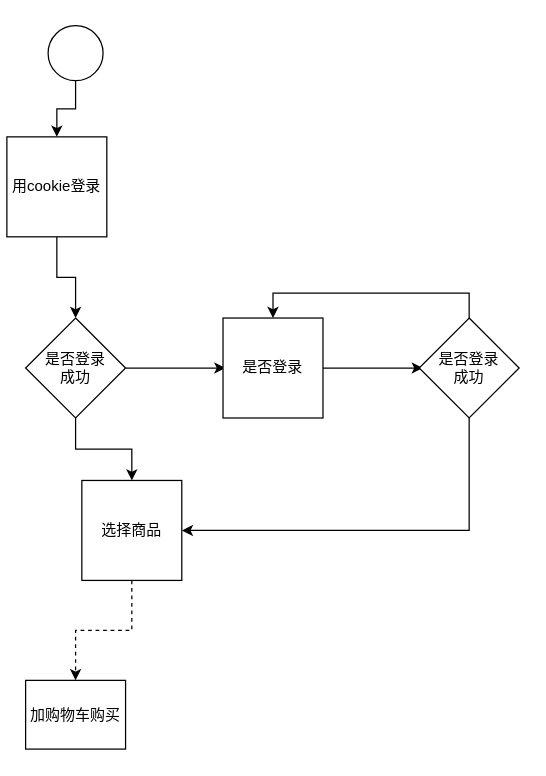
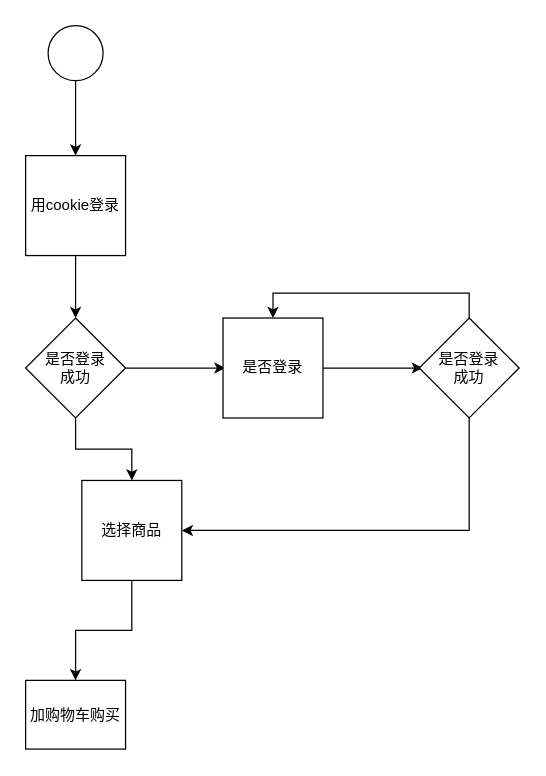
(57, 187) -> (76, 206)
(108, 631) -> (108, 631)
